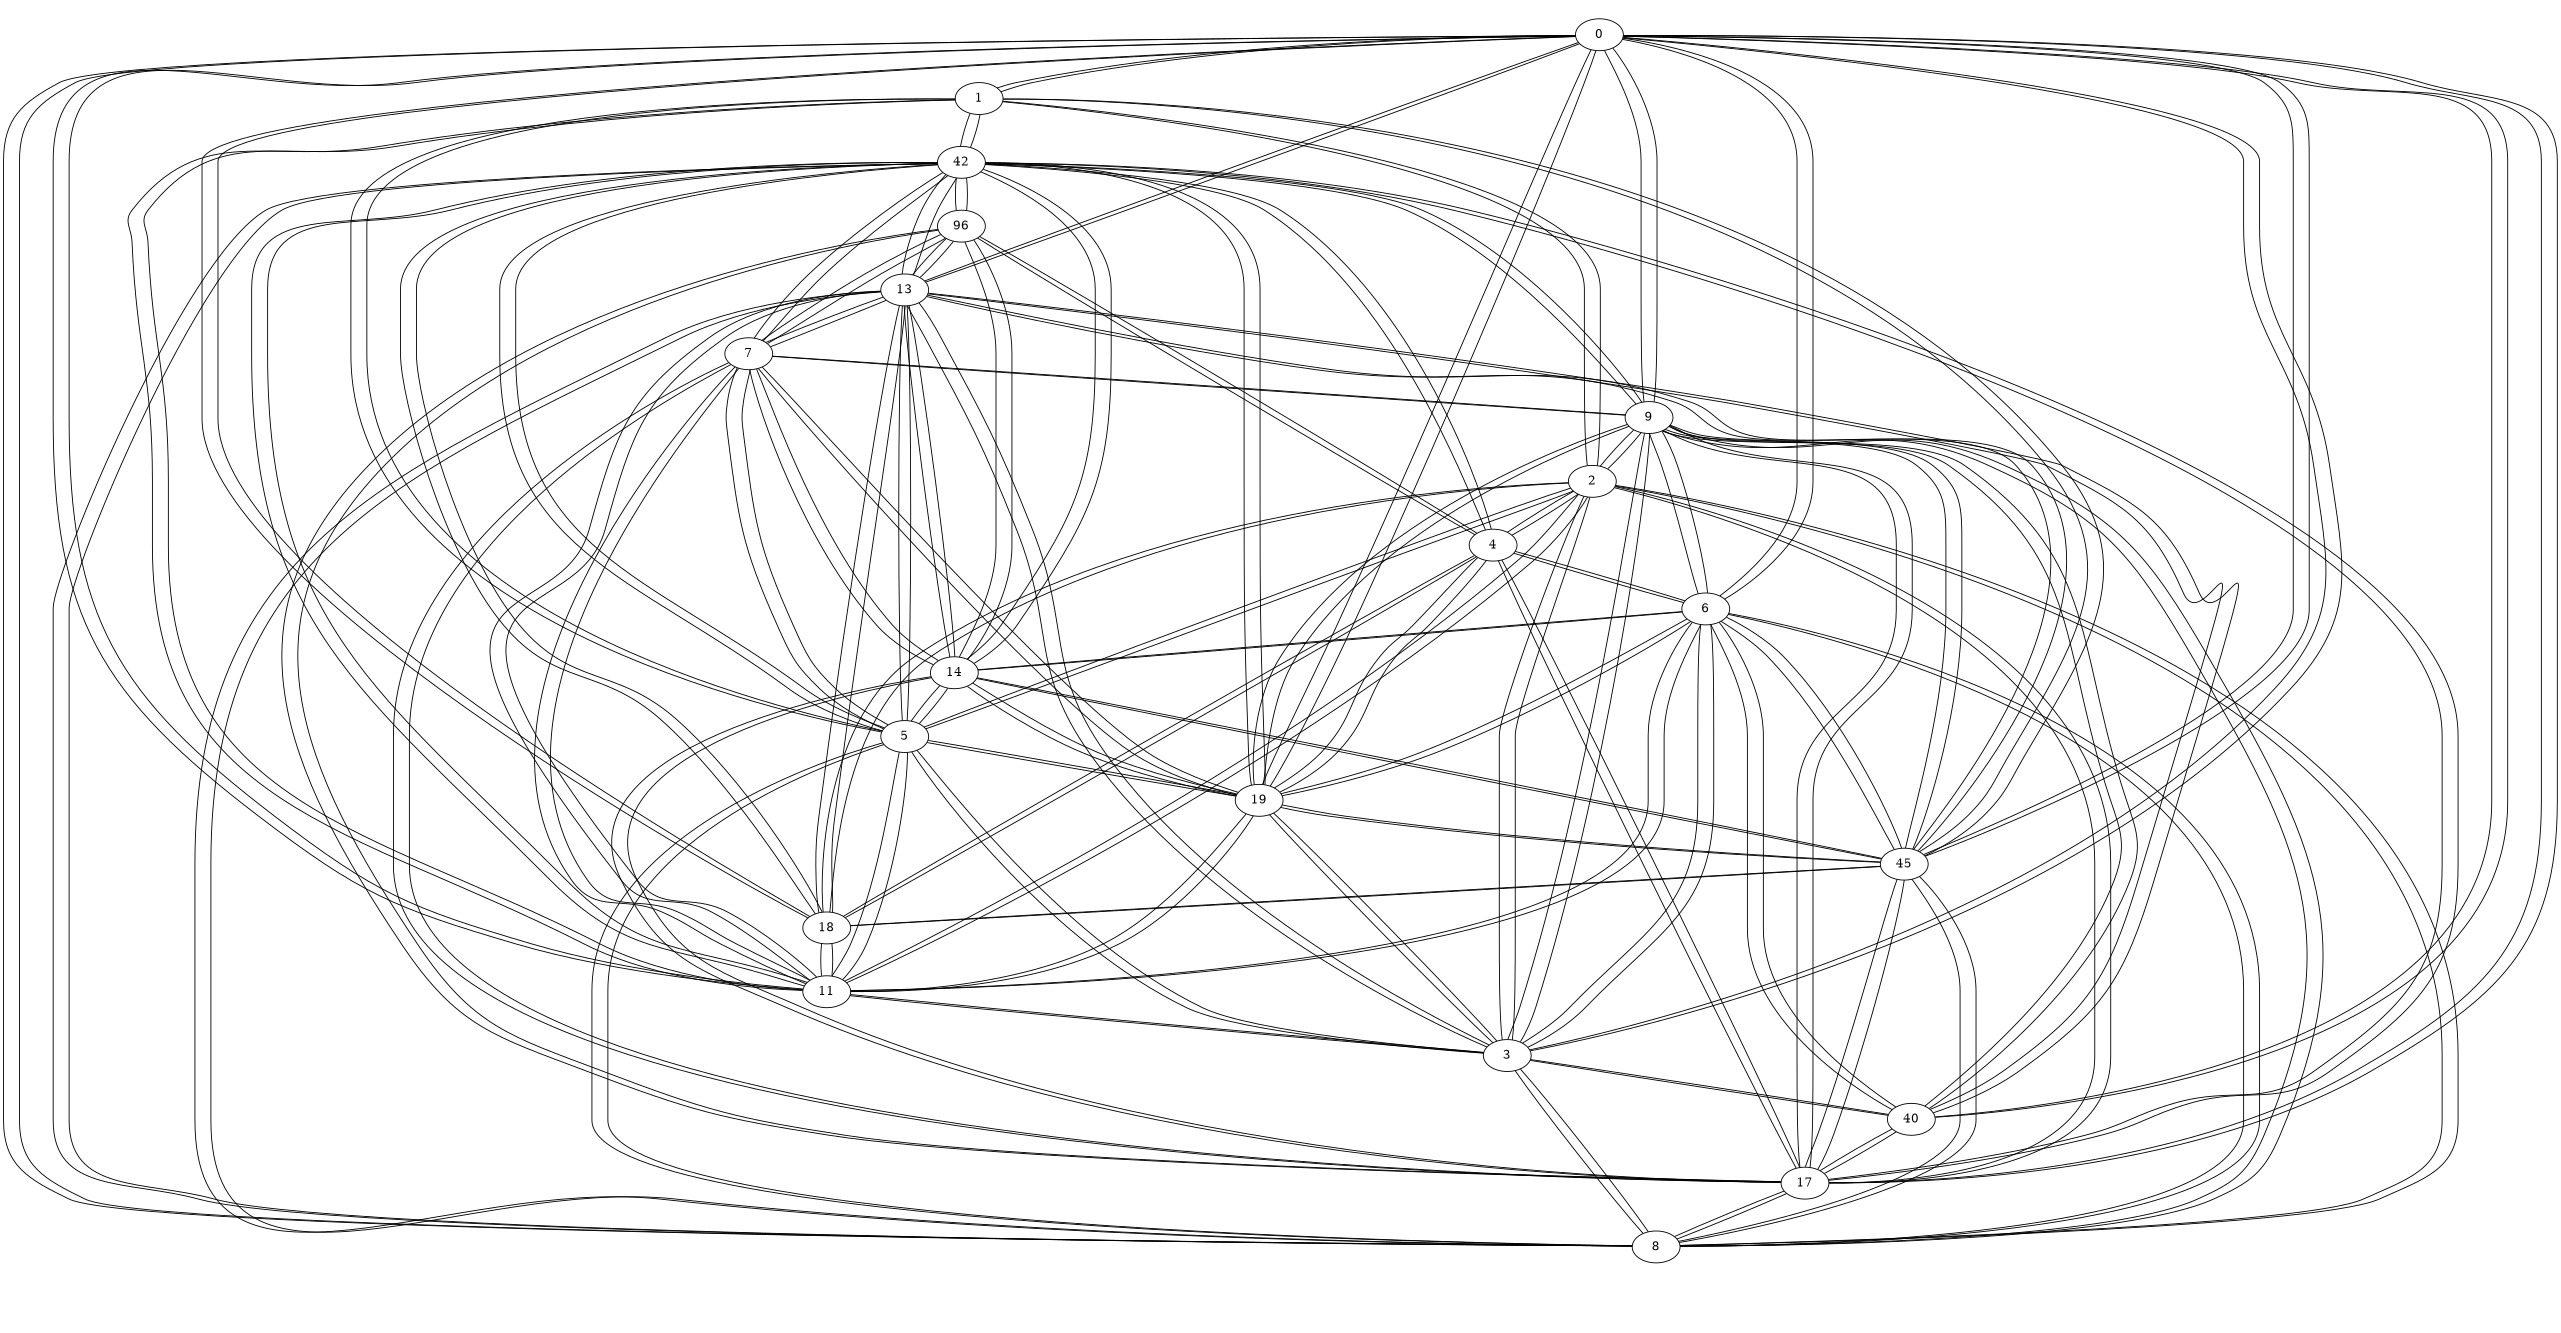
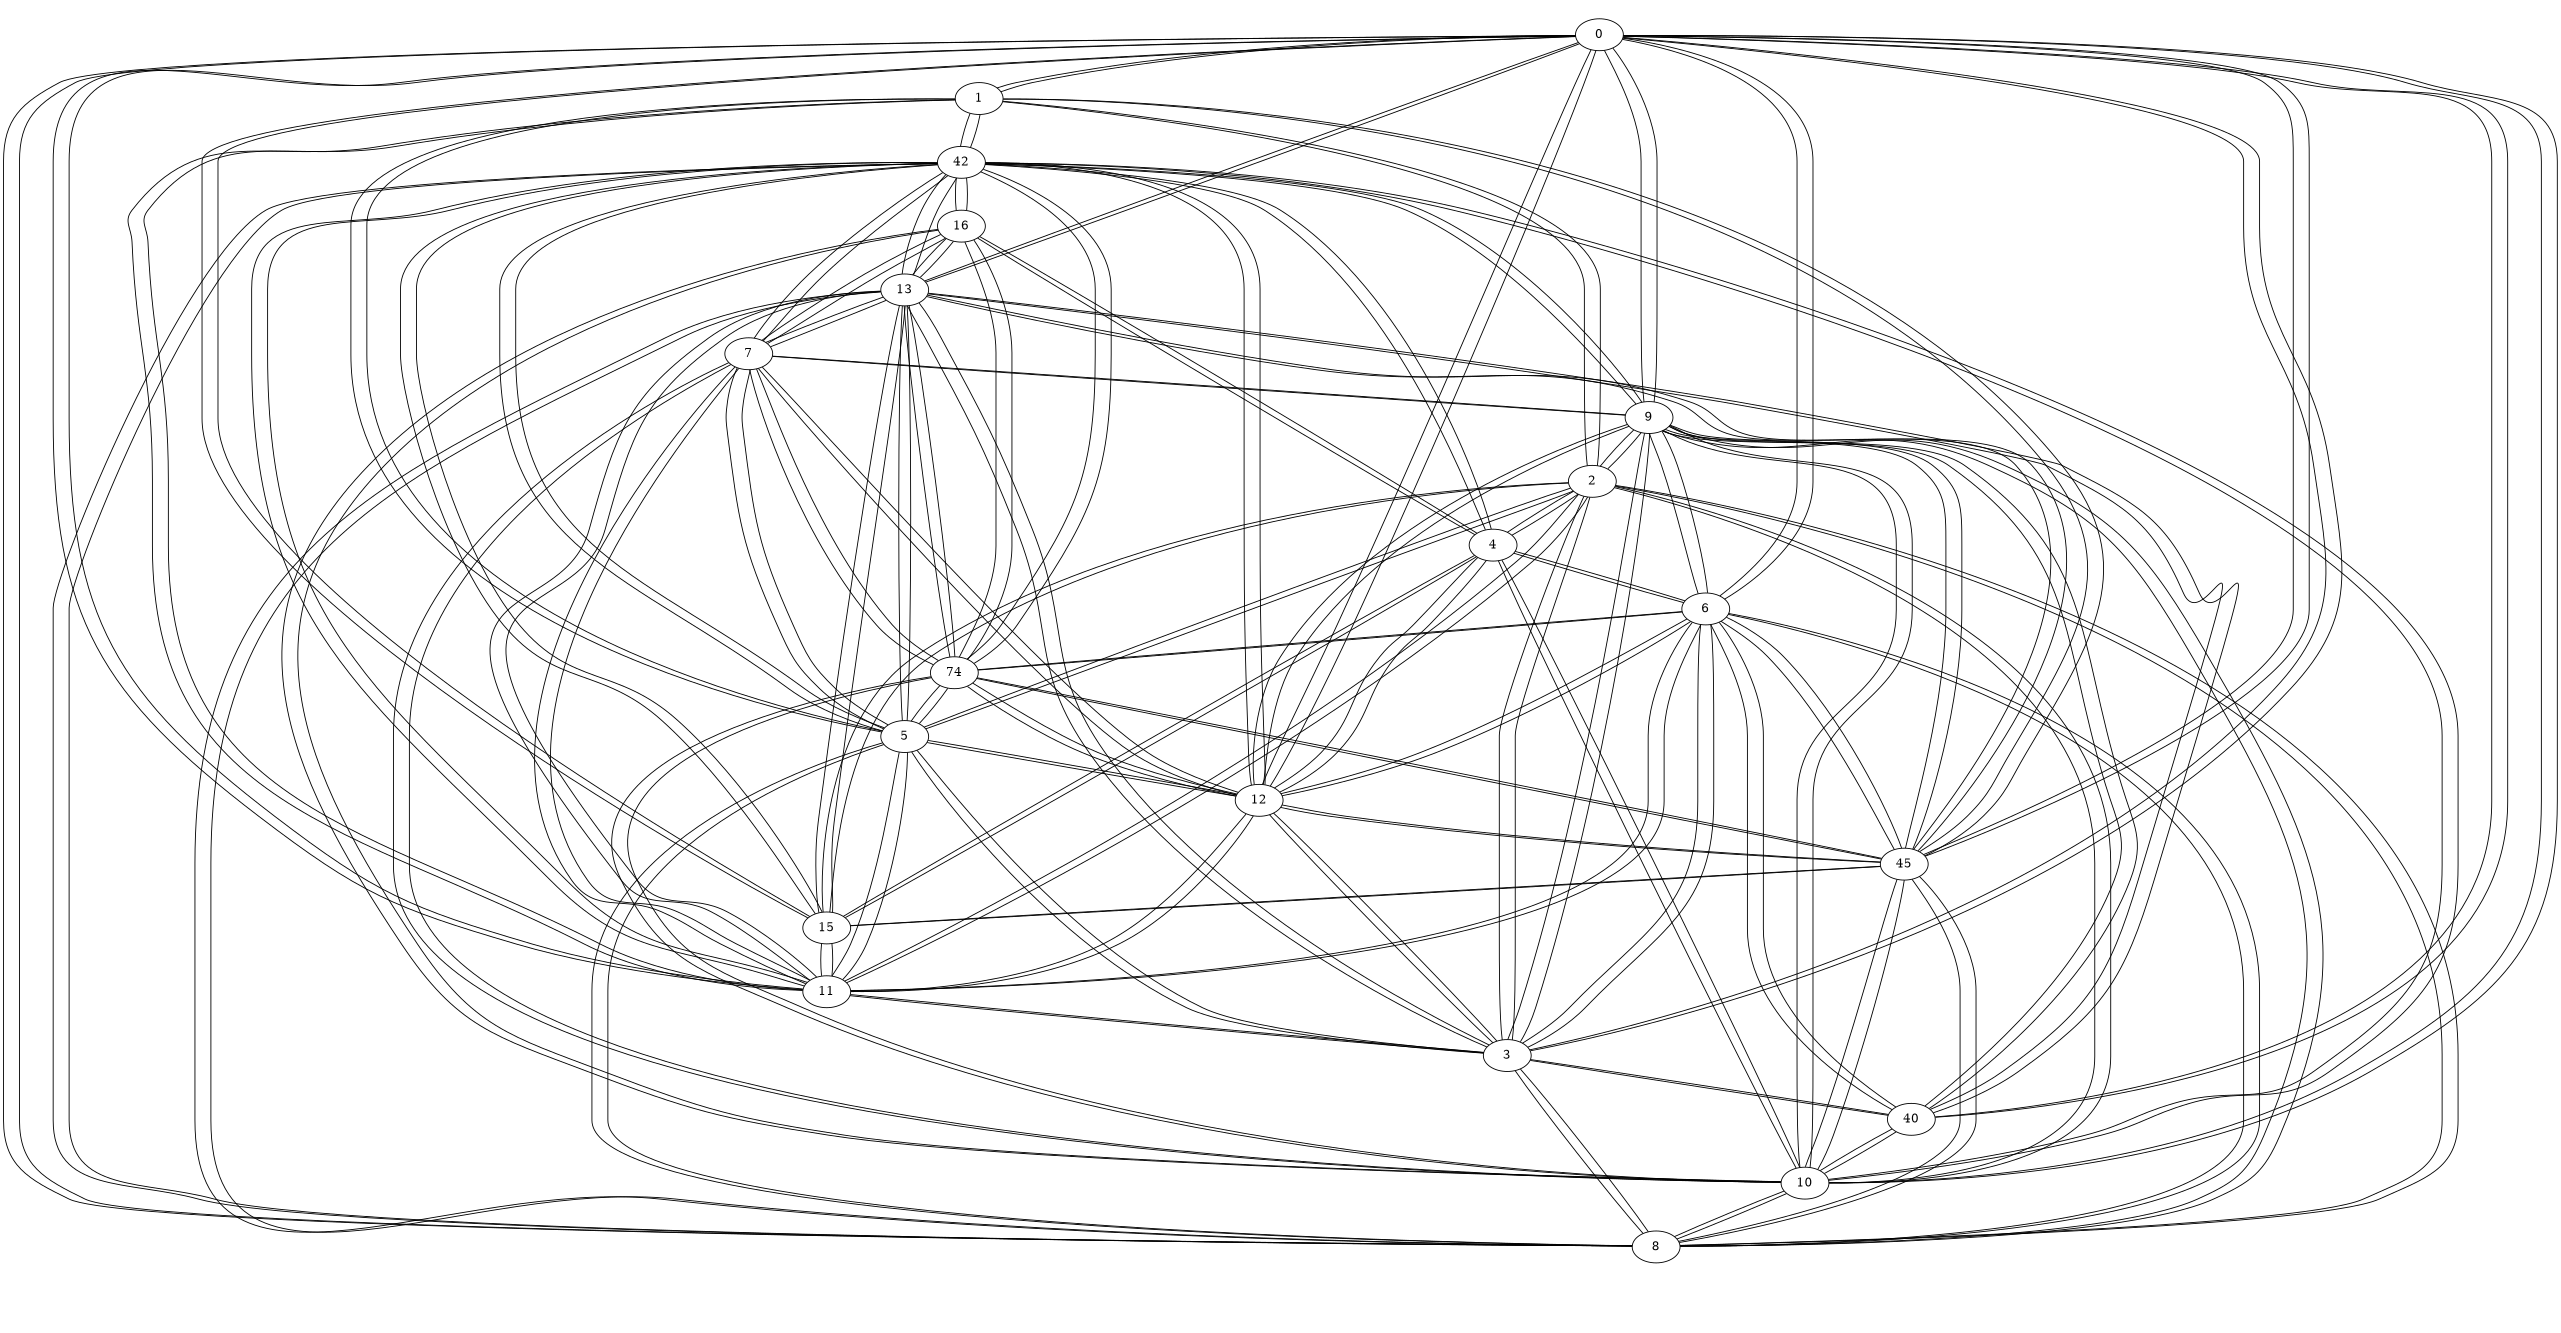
(961, 226) -> (961, 226)
(954, 673) -> (954, 673)
(1259, 800) -> (1259, 800)
(827, 928) -> (827, 928)
(1805, 1183) -> (1805, 1183)
